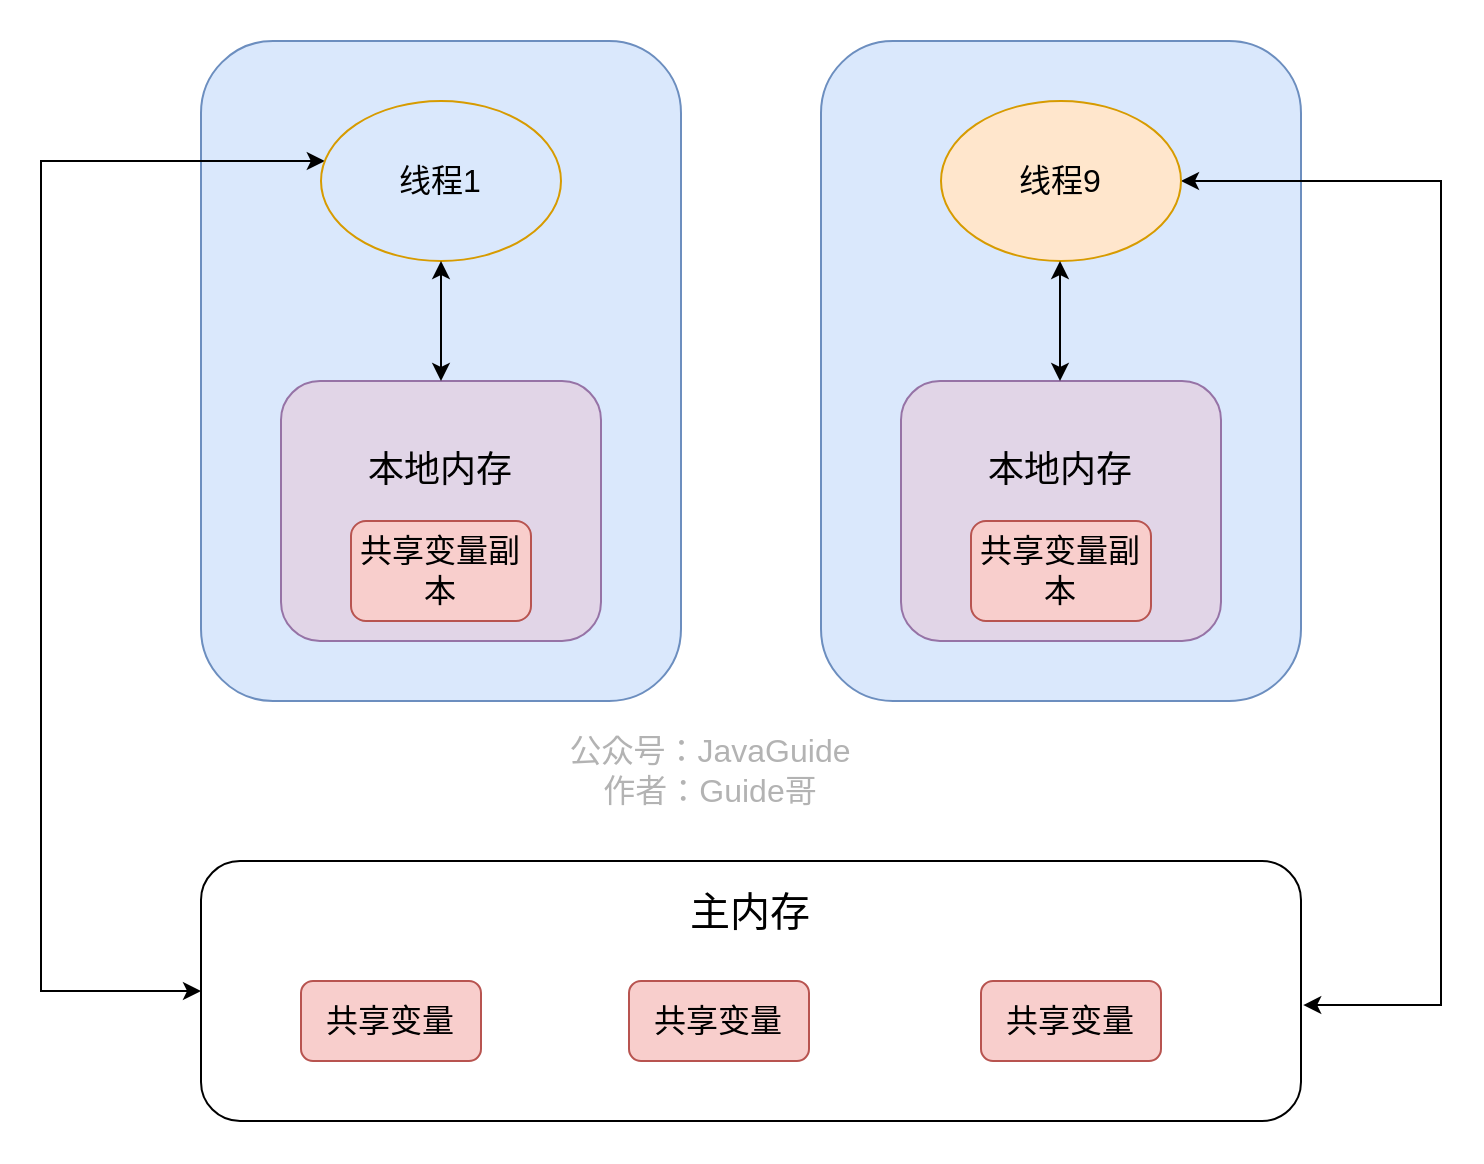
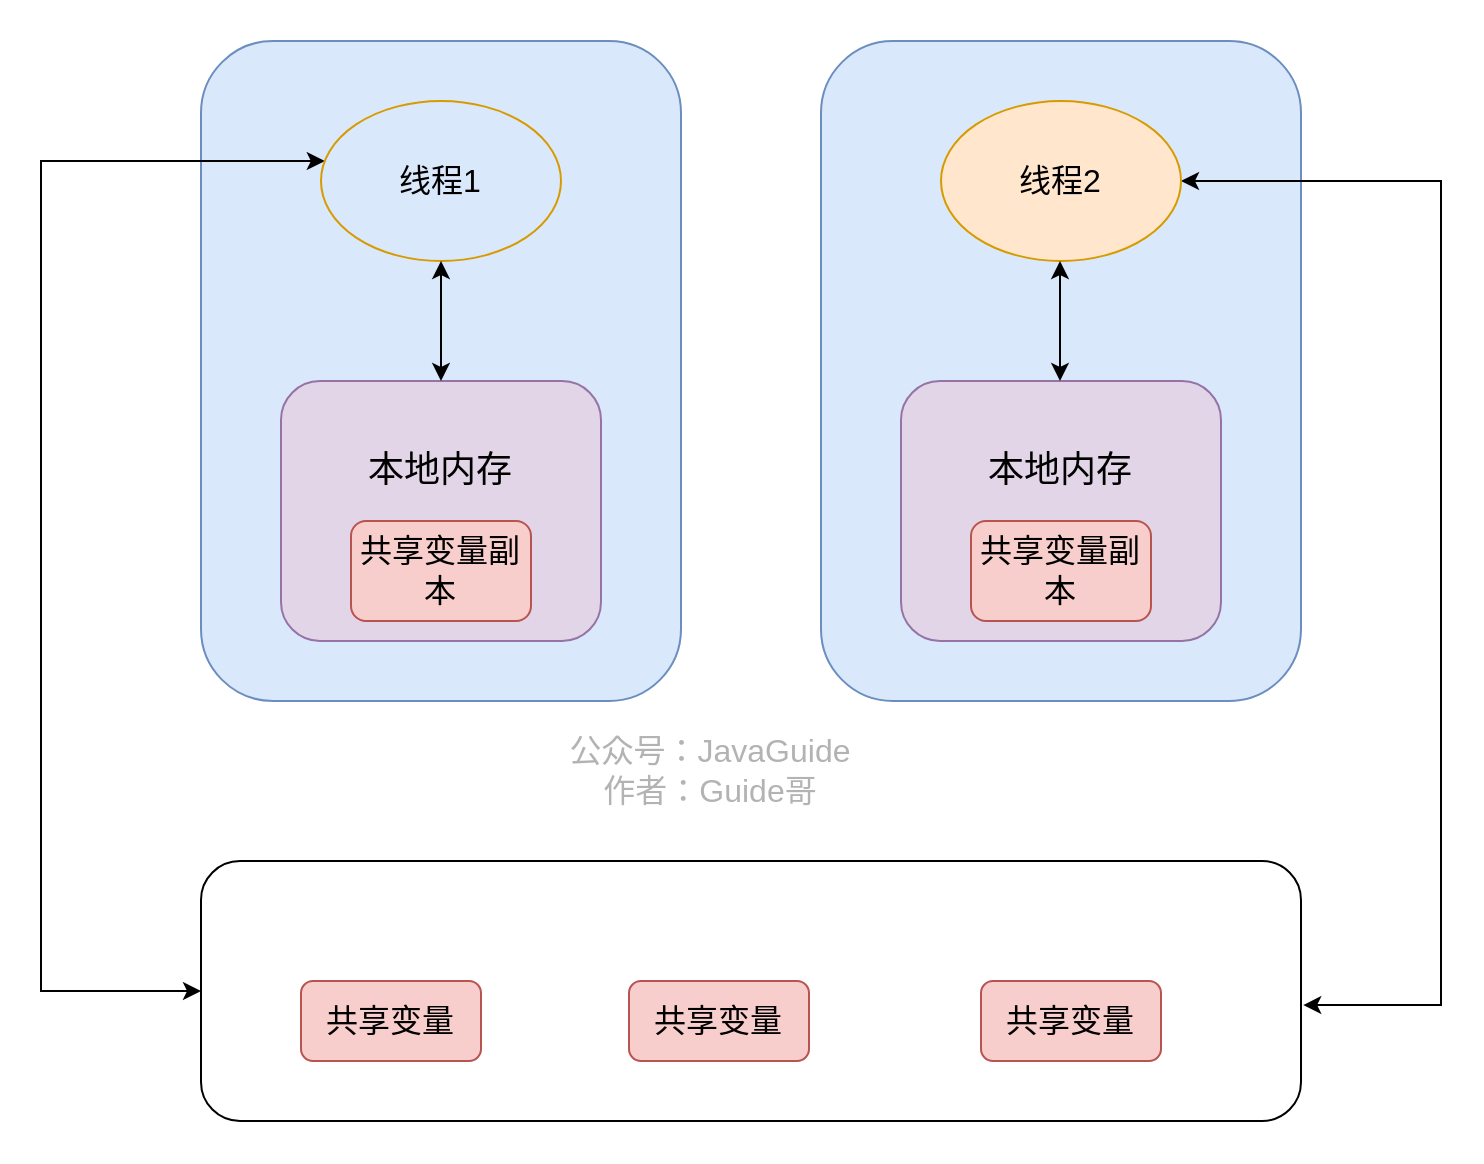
(1061, 181) -> (1061, 181)
(751, 911) -> none
